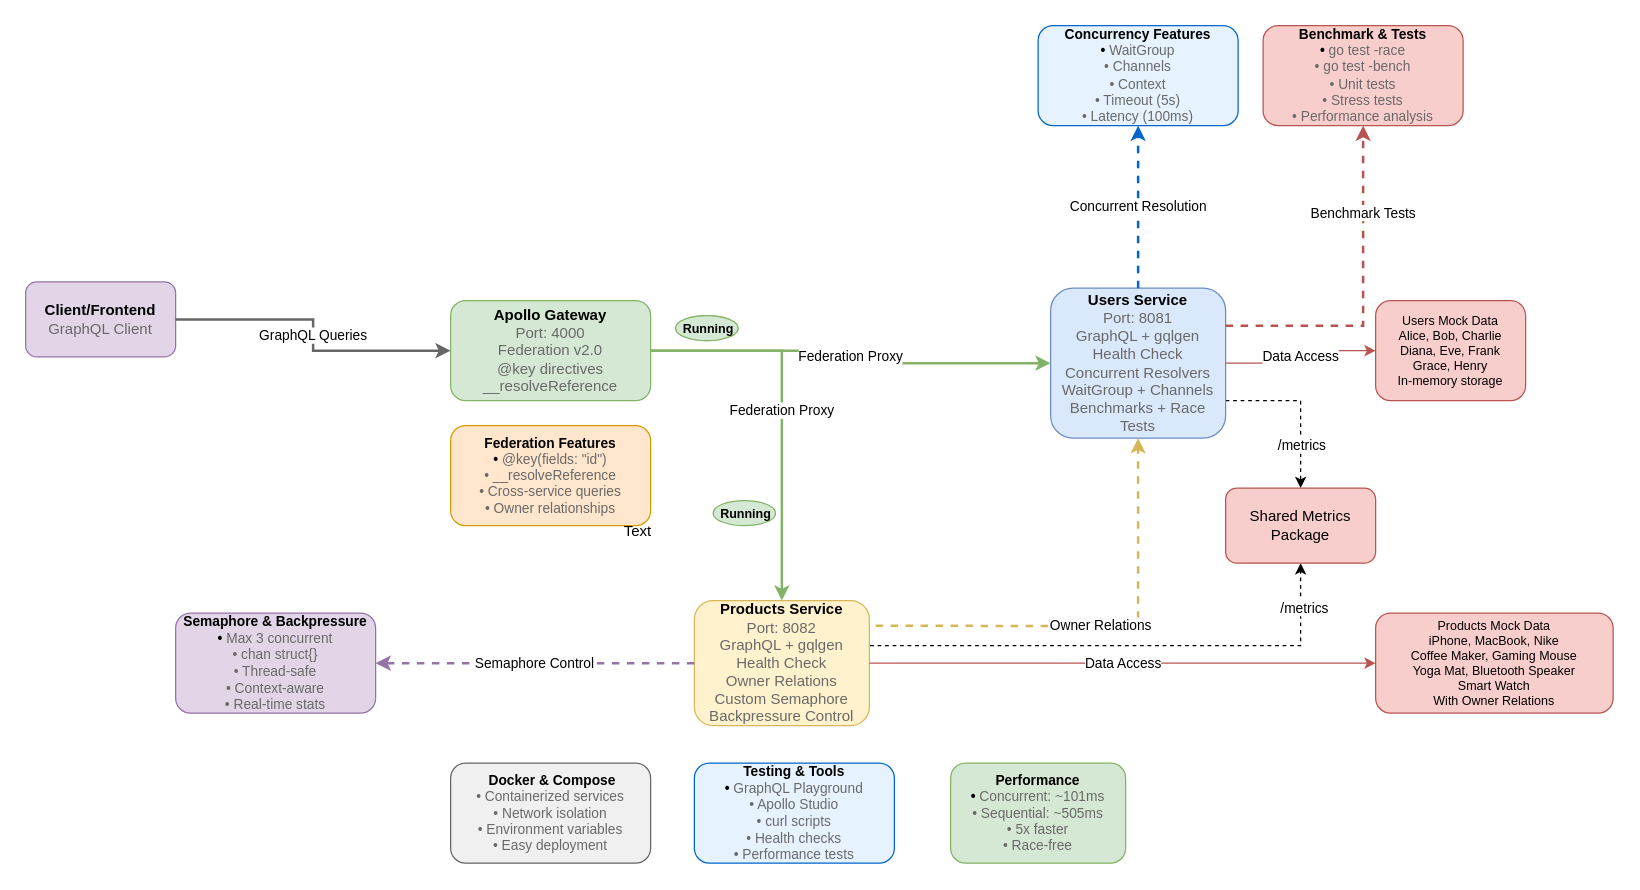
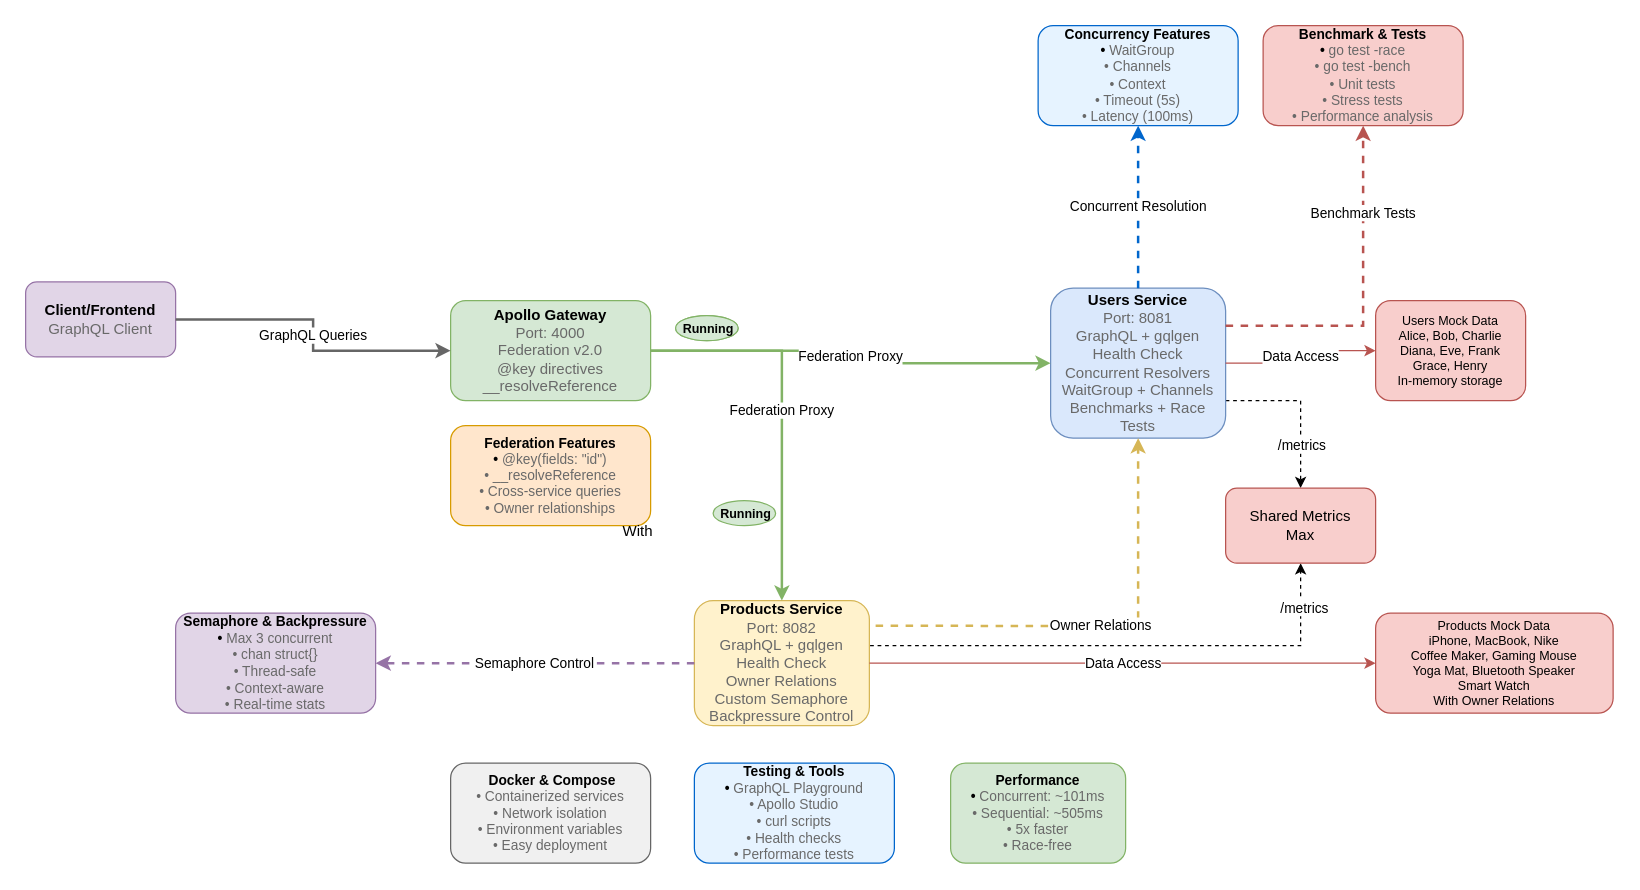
(1301, 526) -> (1301, 526)
(638, 532) -> (638, 532)
